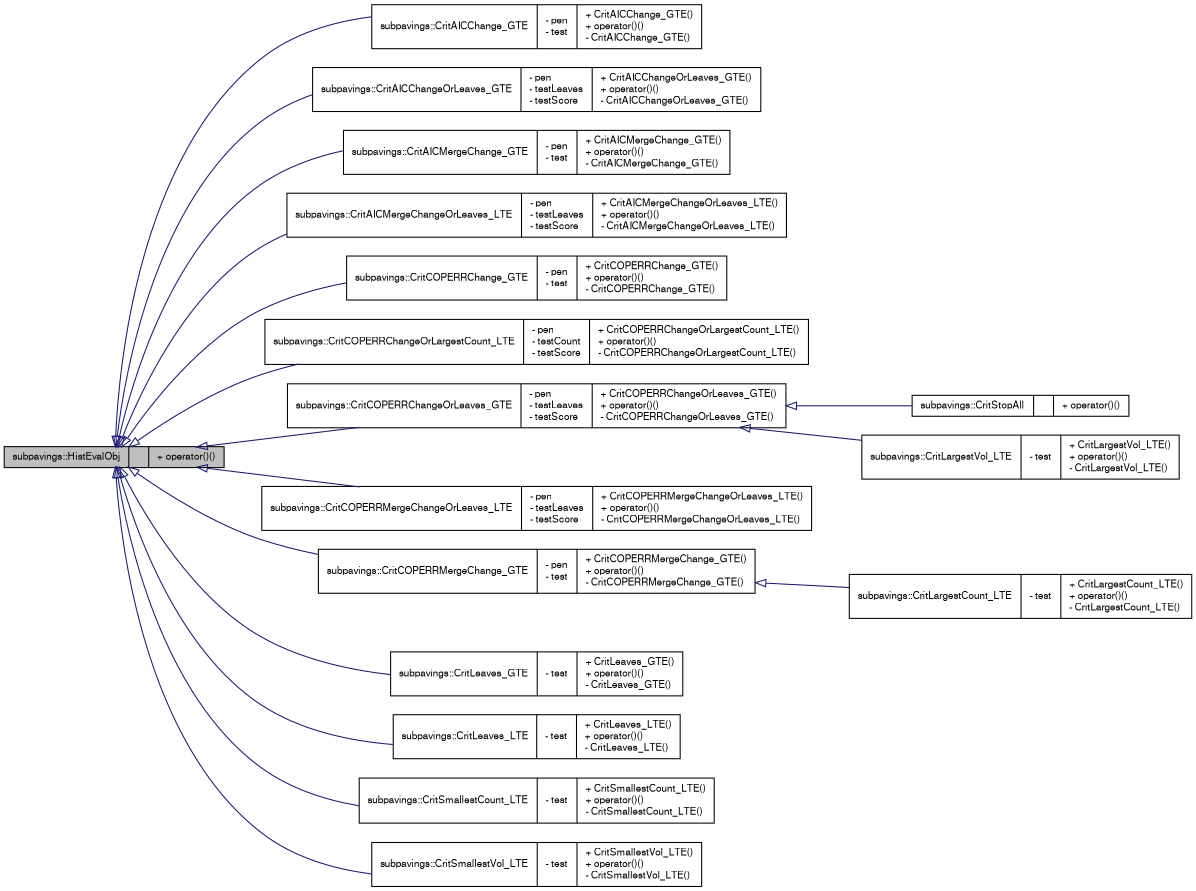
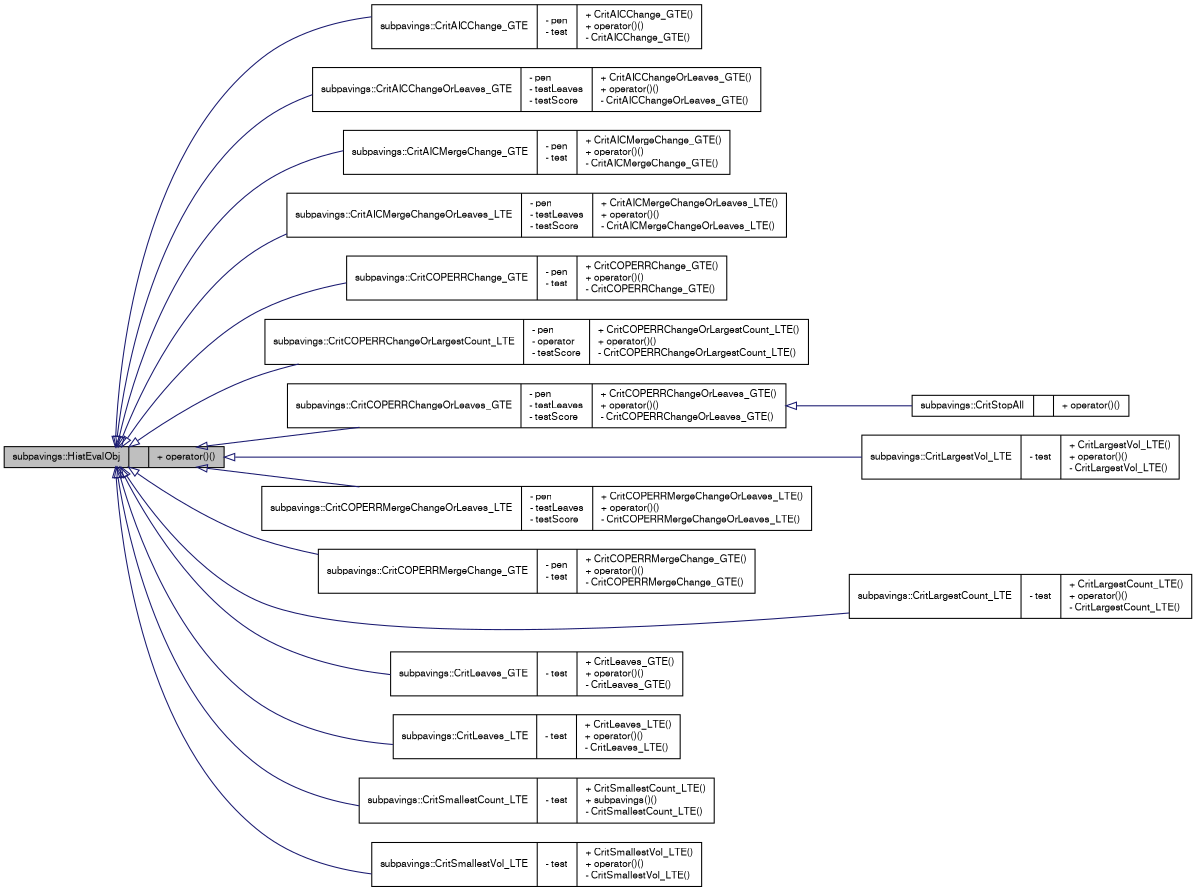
(557, 341) -> (553, 341)
(806, 434) -> (548, 457)
(808, 585) -> (461, 629)
(615, 800) -> (622, 800)
